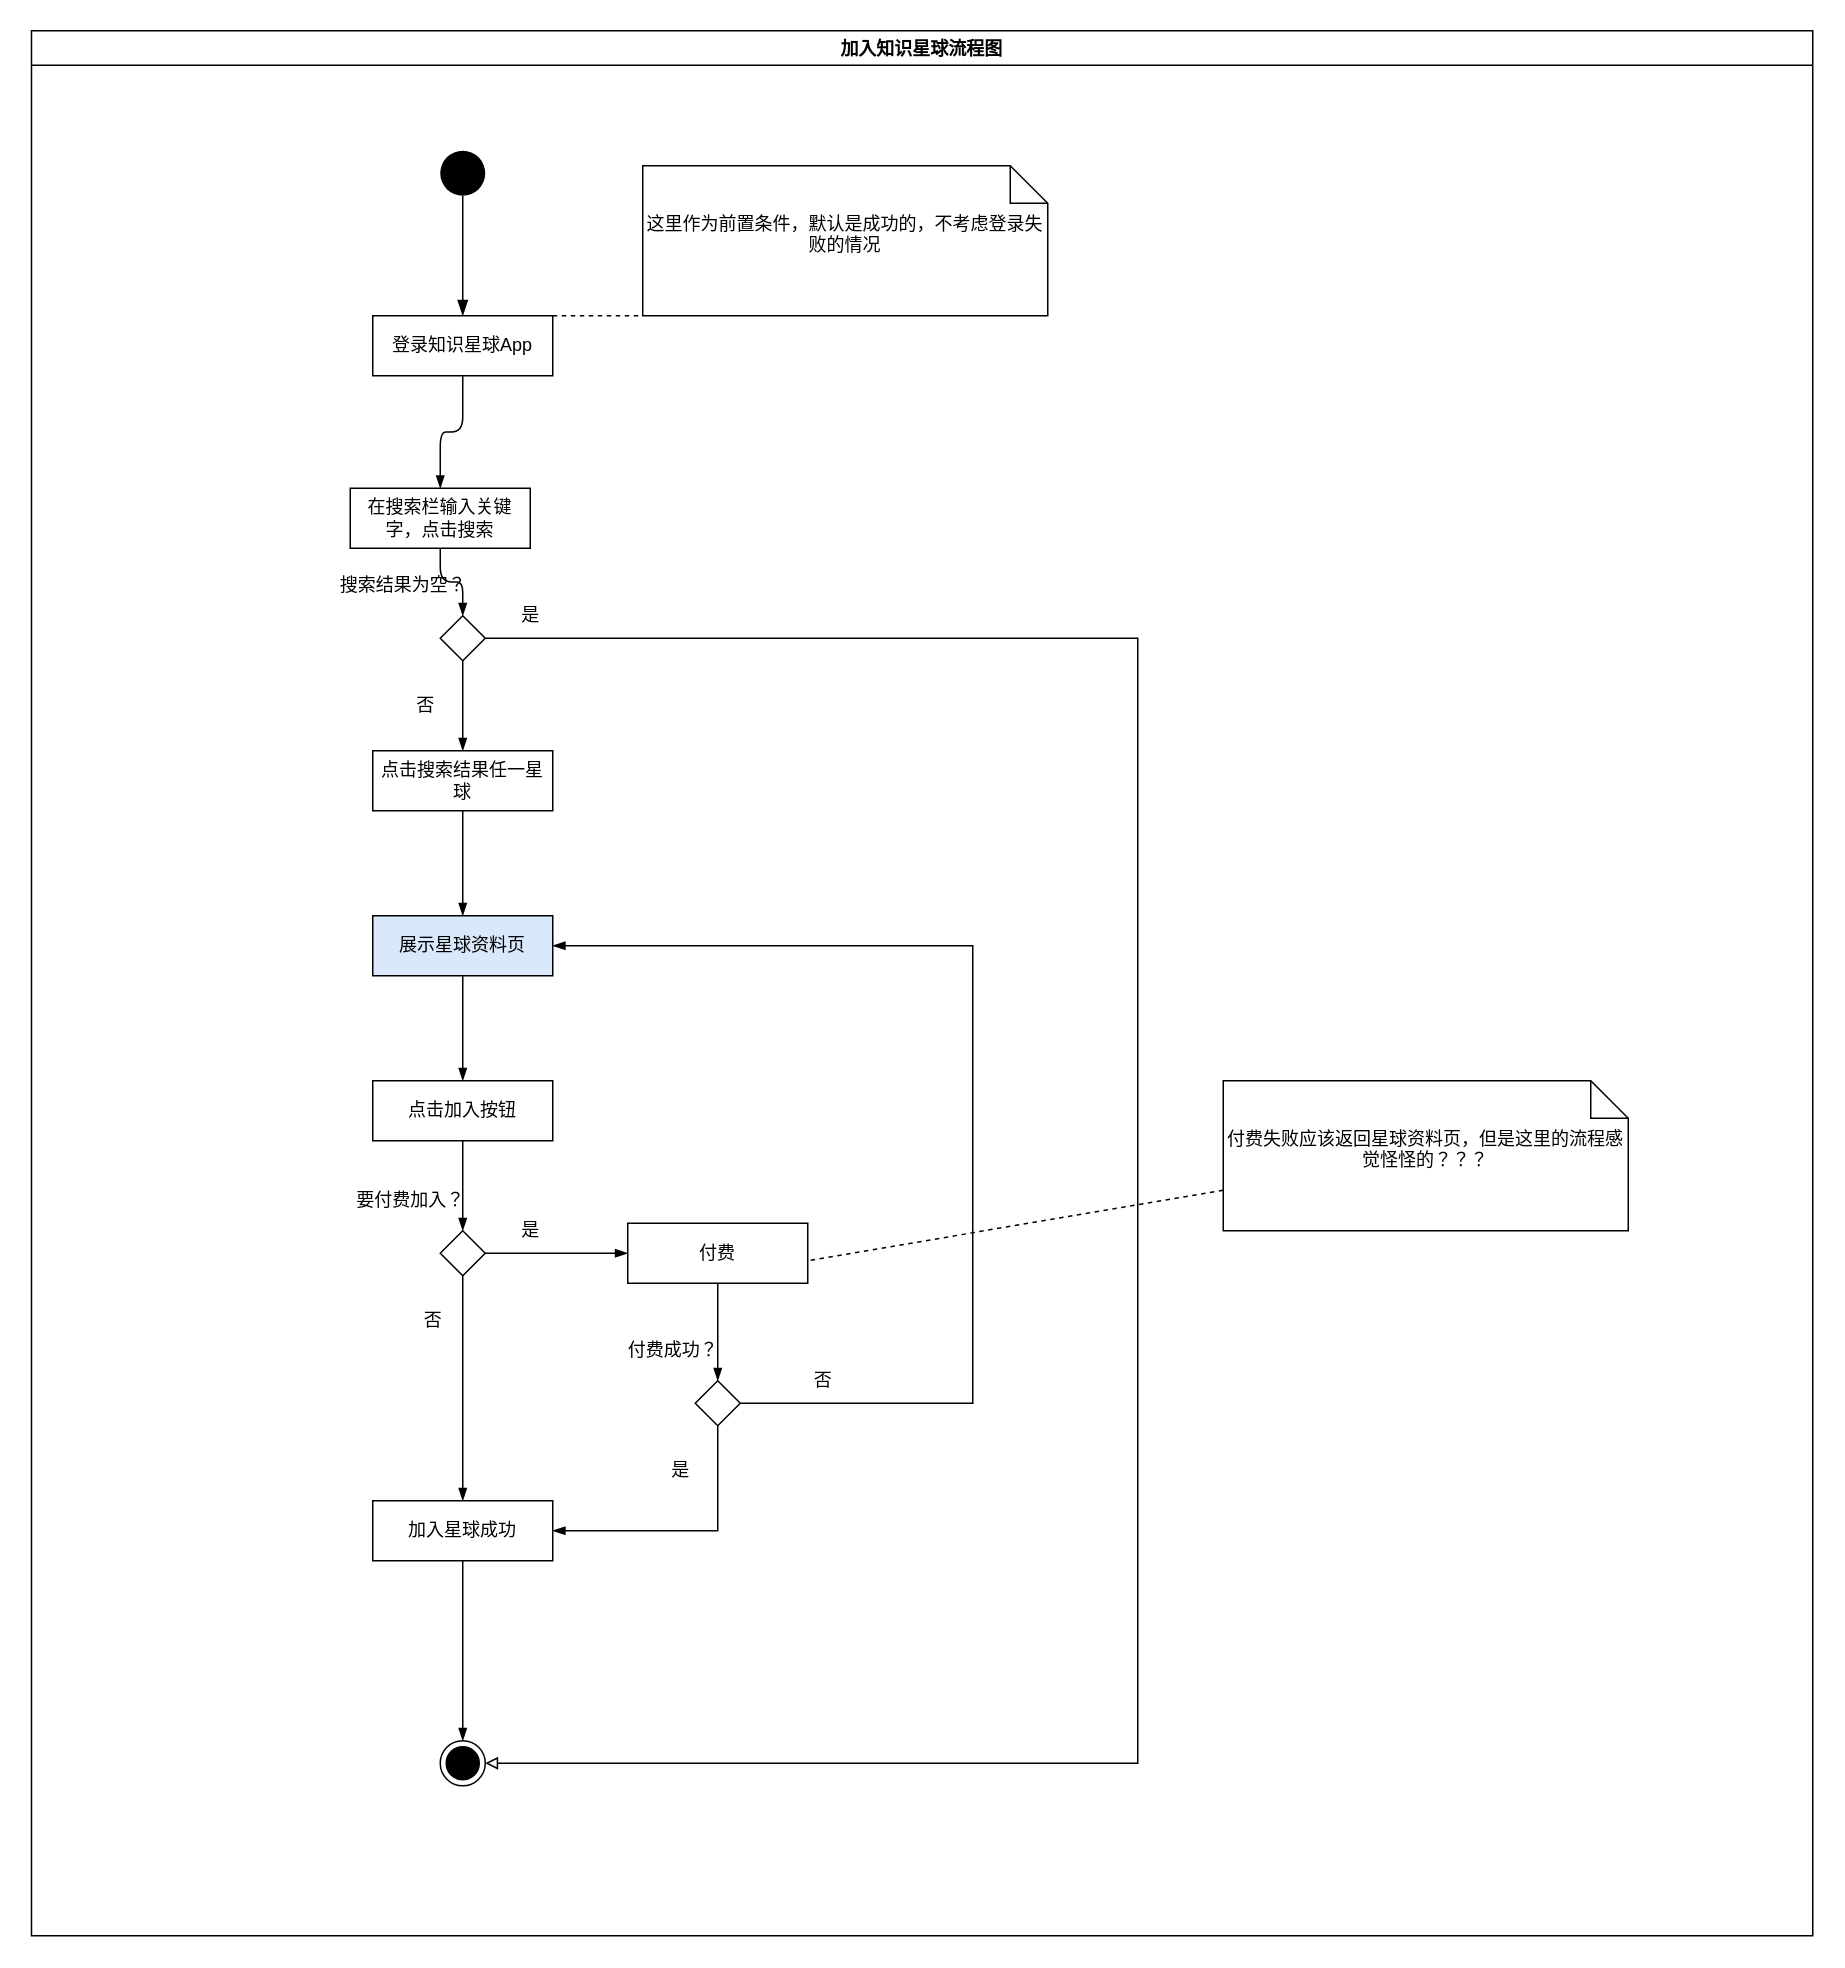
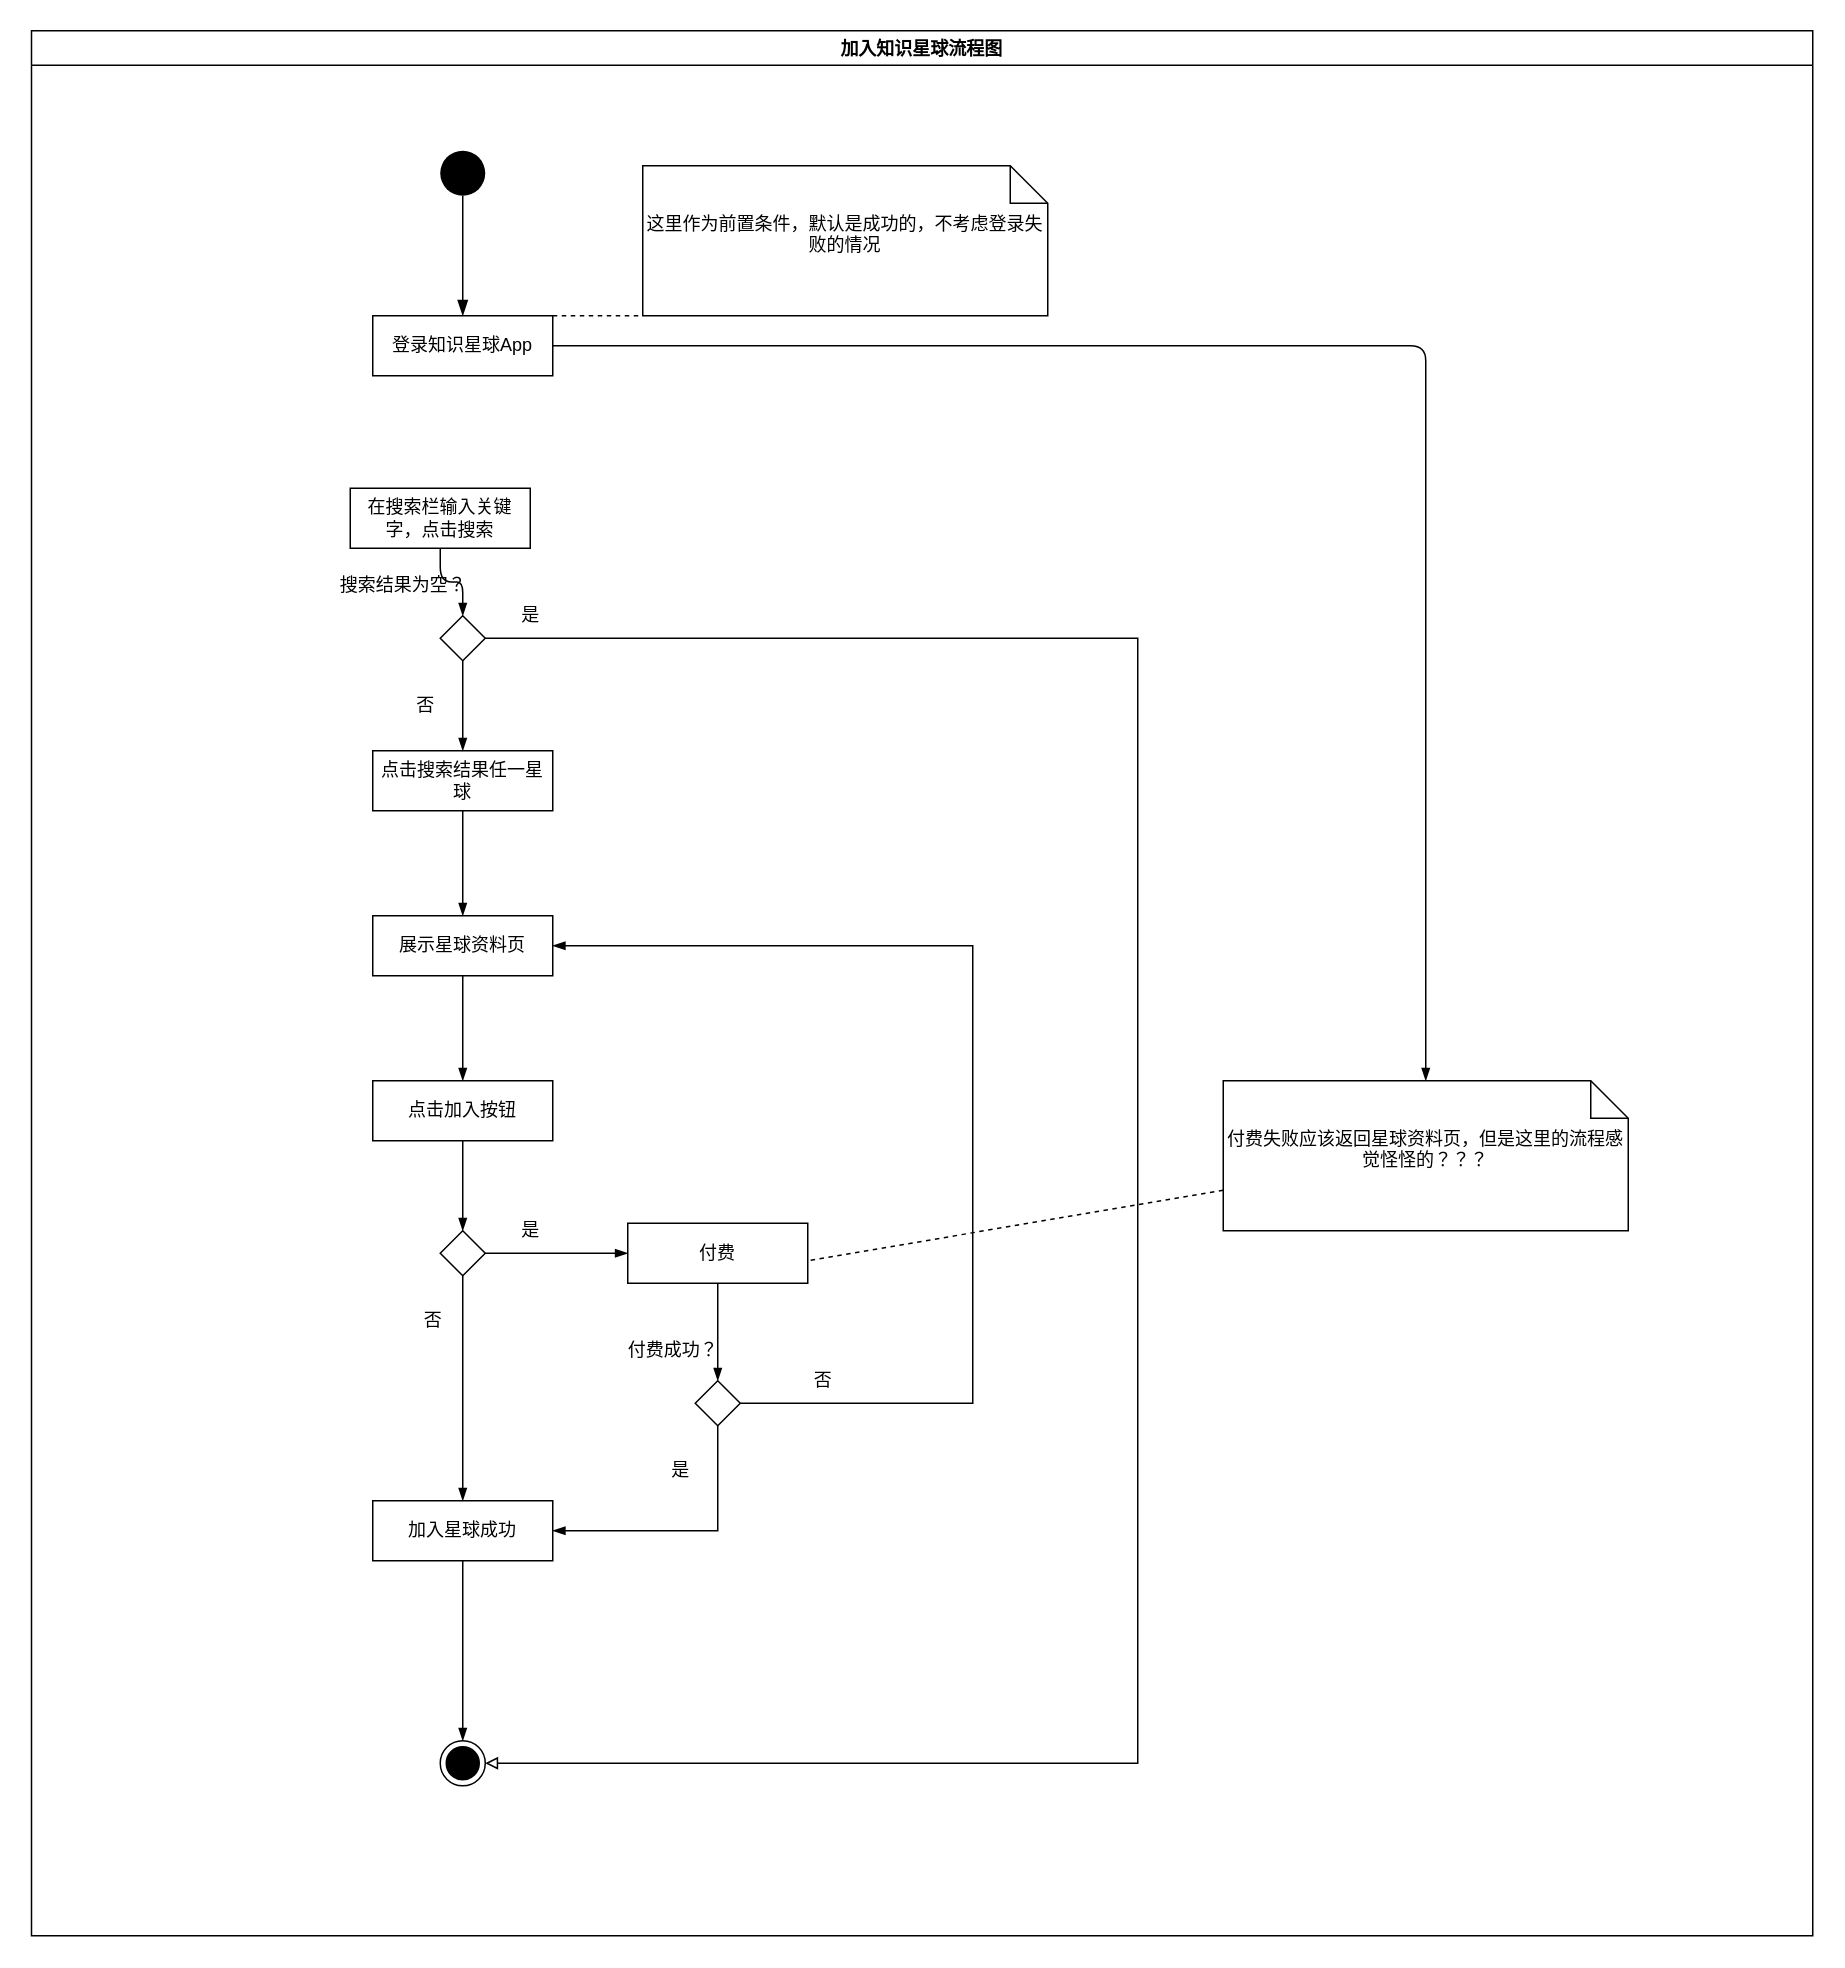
(459, 430) -> (1345, 346)
(463, 946) -> (463, 946)
(410, 1201) -> none
